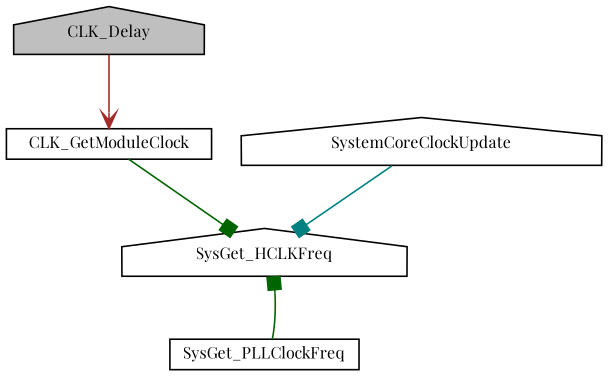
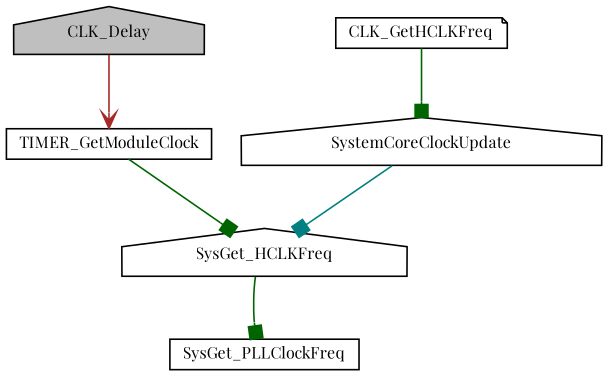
none -> (422, 33)
(109, 144) -> (109, 144)
(275, 316) -> (254, 300)
